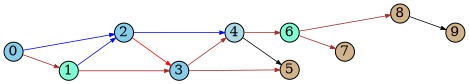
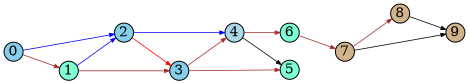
(342, 24) -> (371, 34)
none -> (398, 43)
(290, 70) -> (290, 70)
